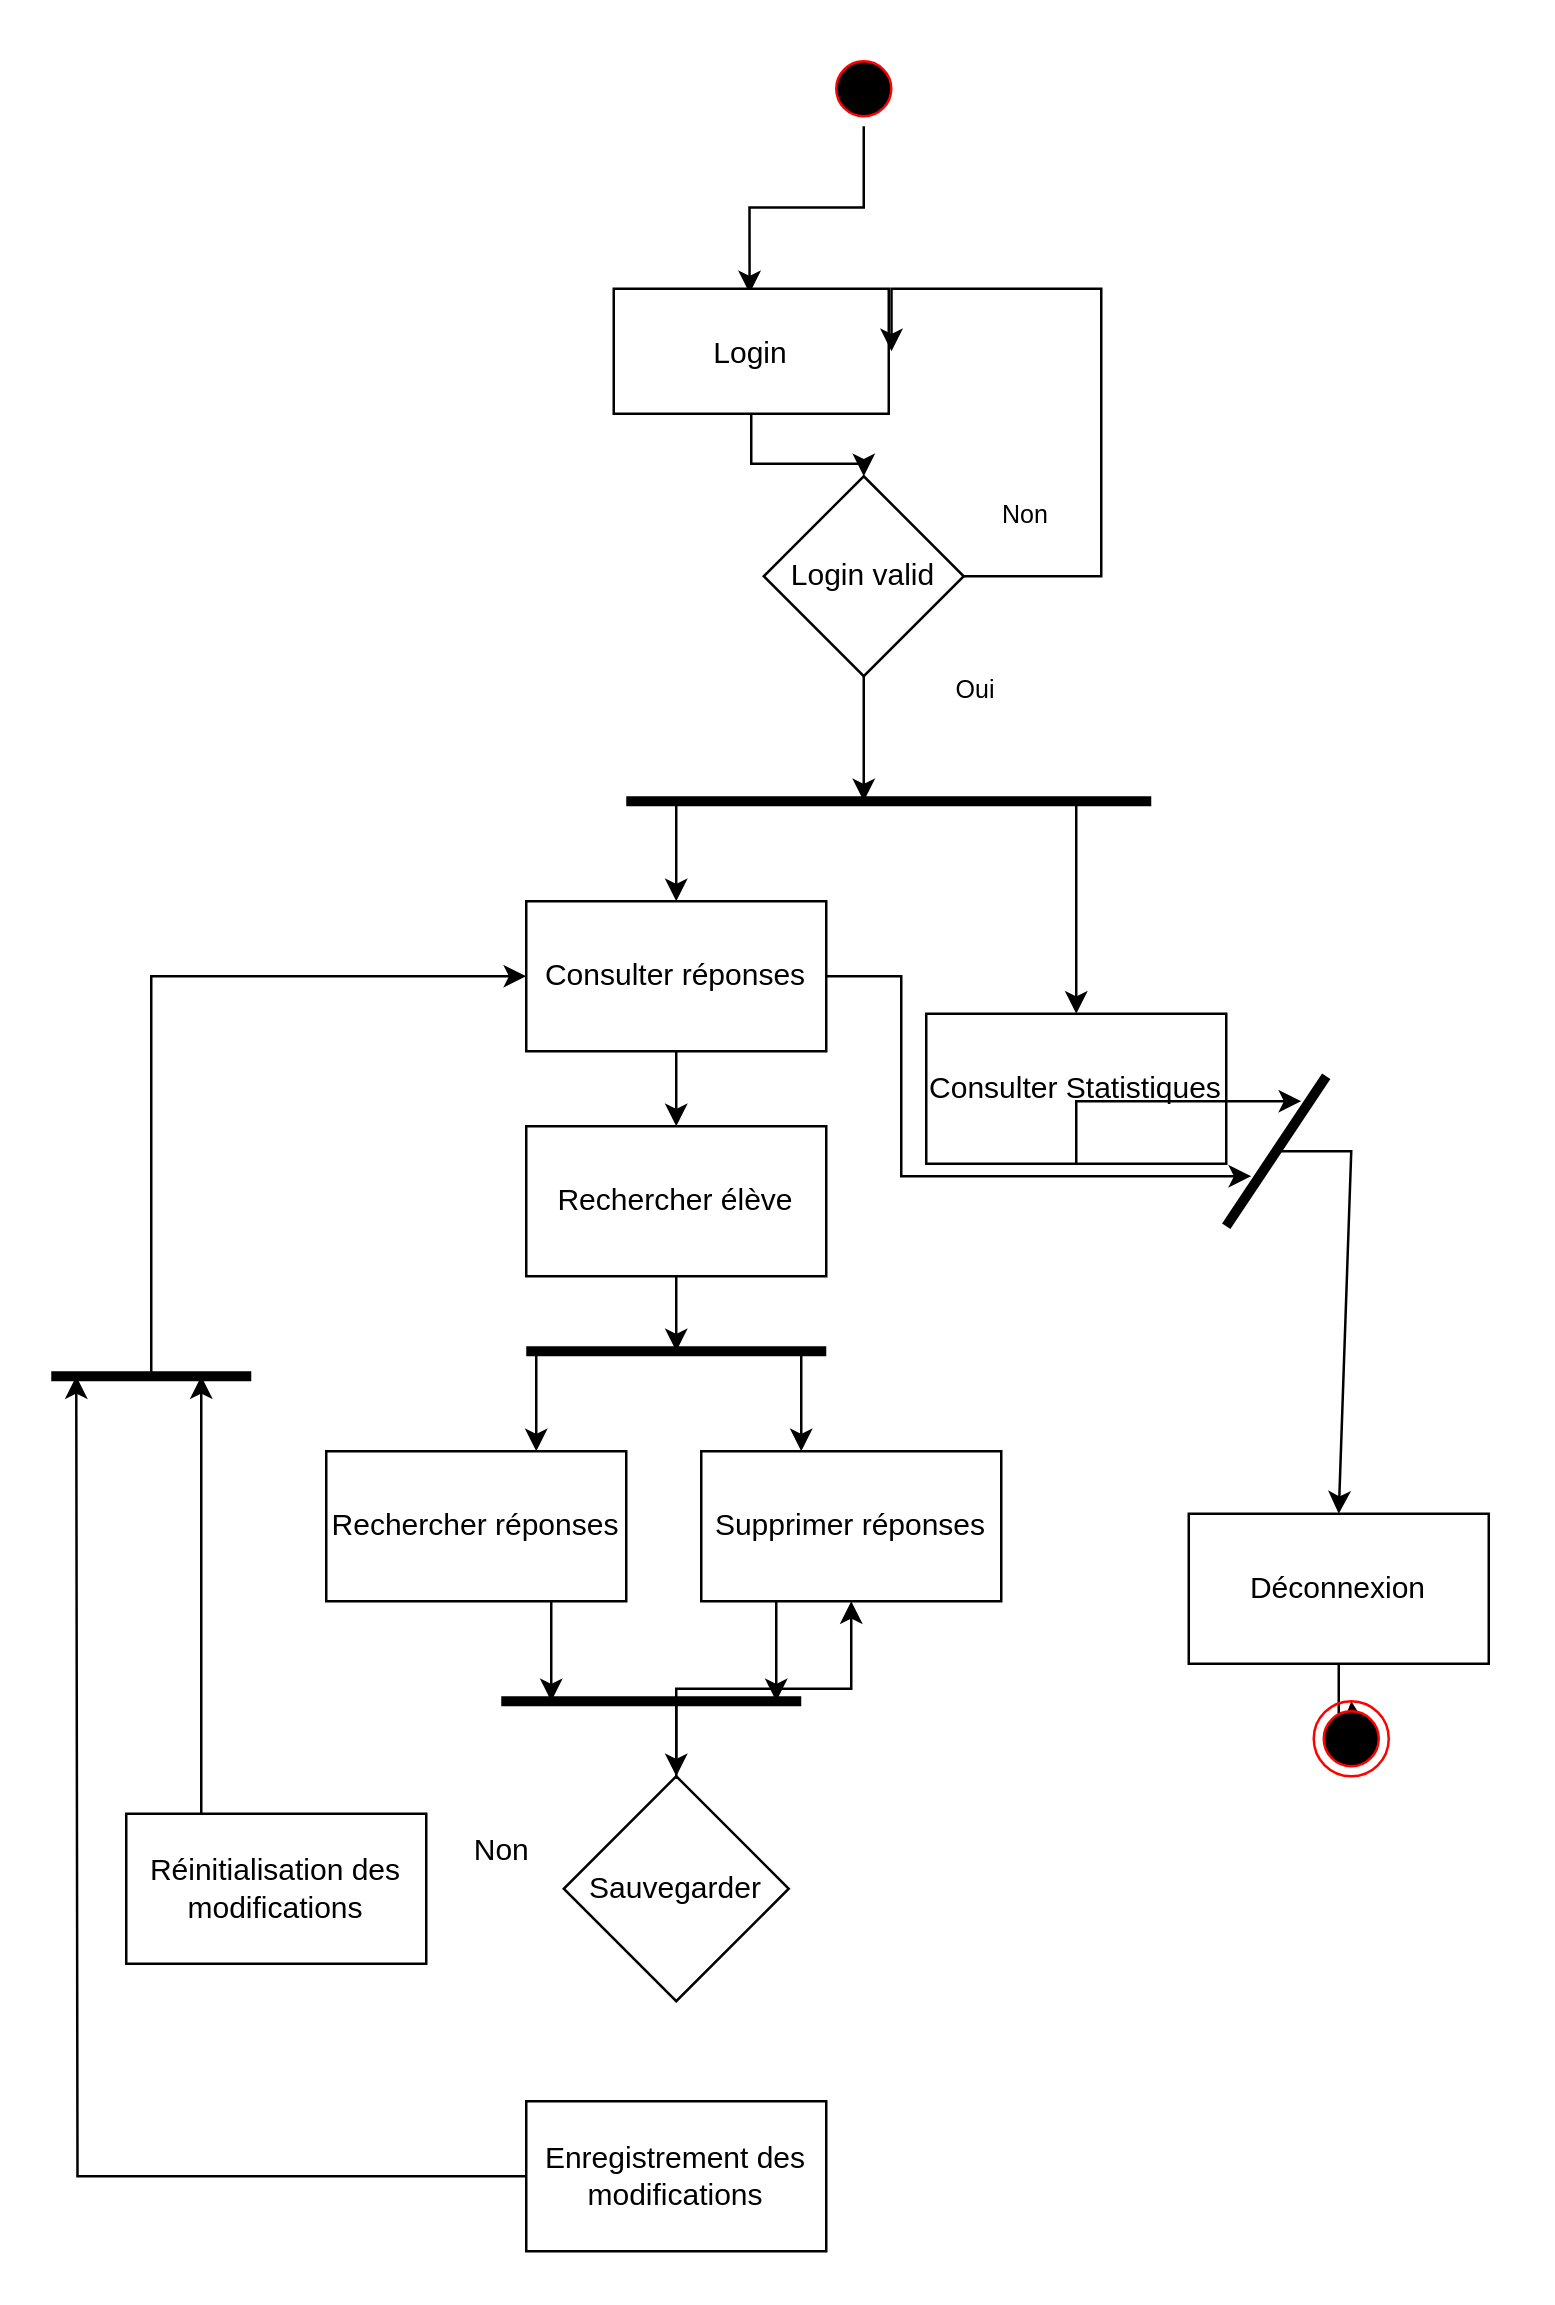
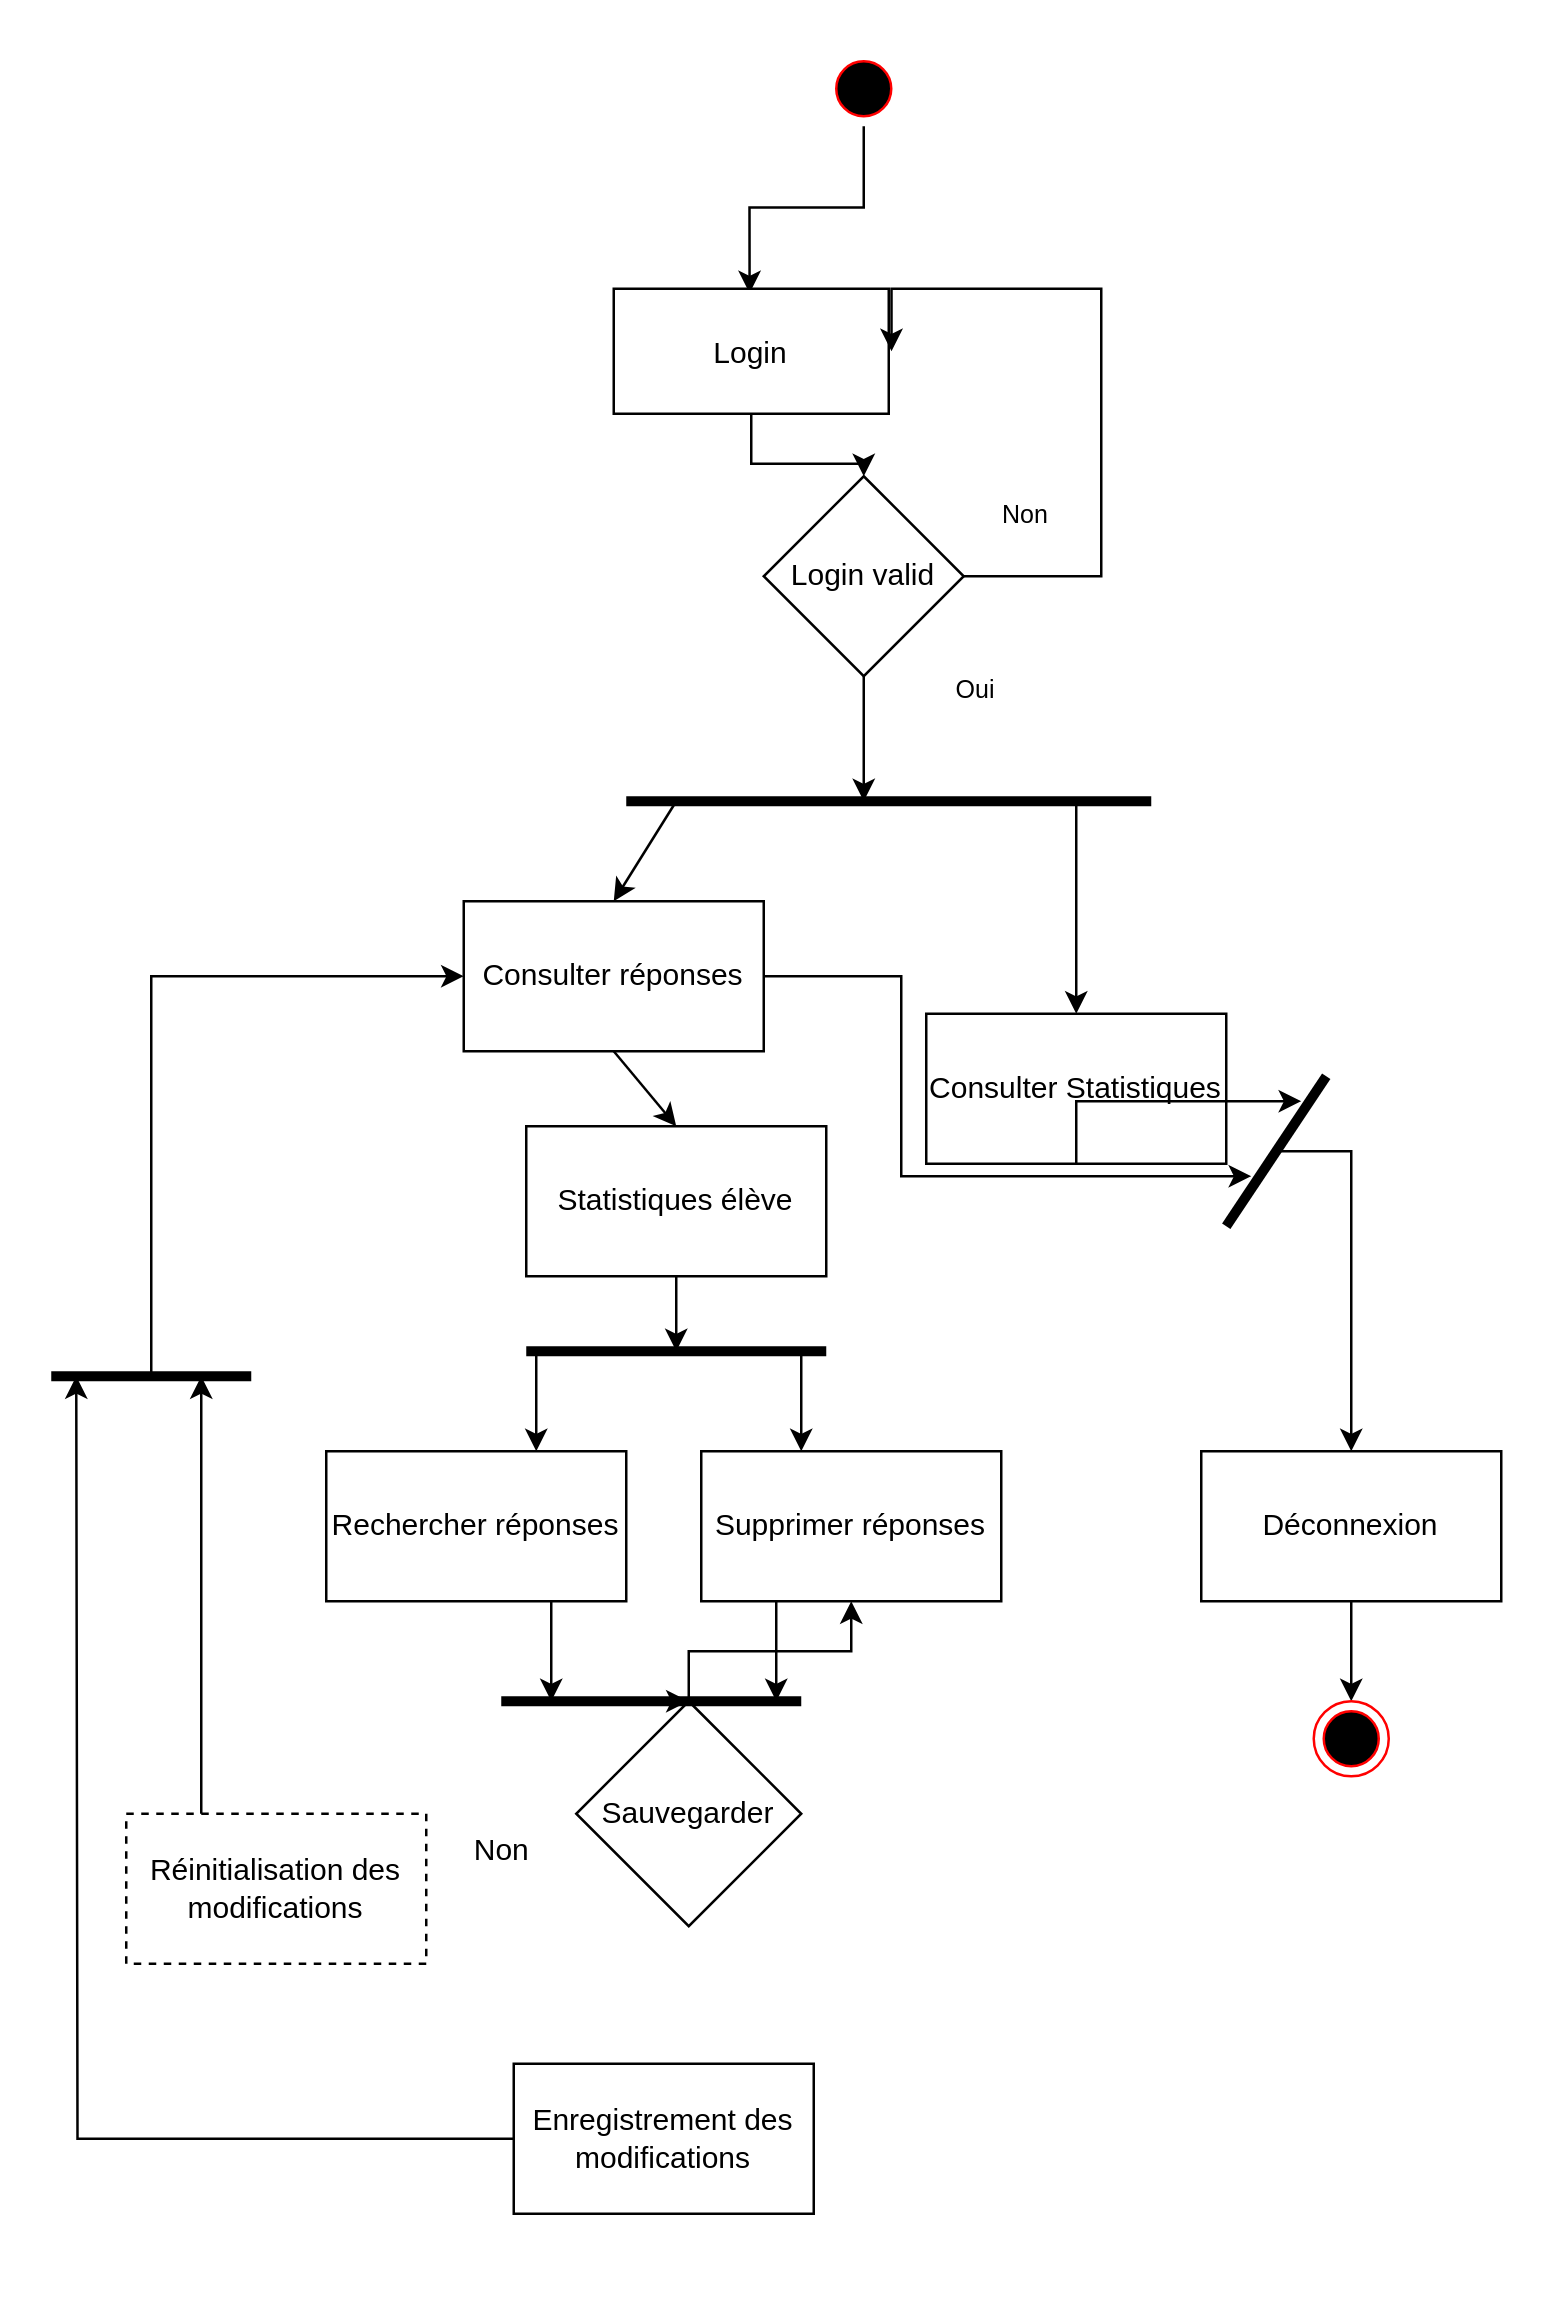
(676, 976) -> (614, 976)
(676, 1201) -> (676, 1201)
(1339, 1589) -> (1351, 1526)
(276, 1889) -> (276, 1889)
(676, 1889) -> (689, 1814)
(676, 2176) -> (664, 2139)
